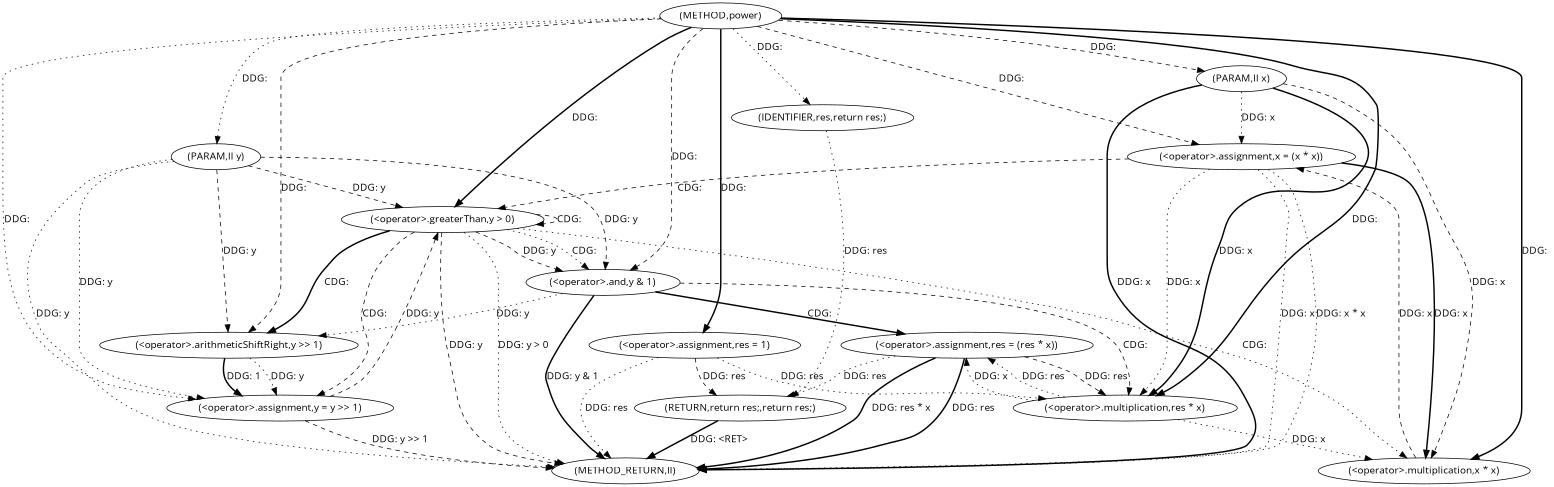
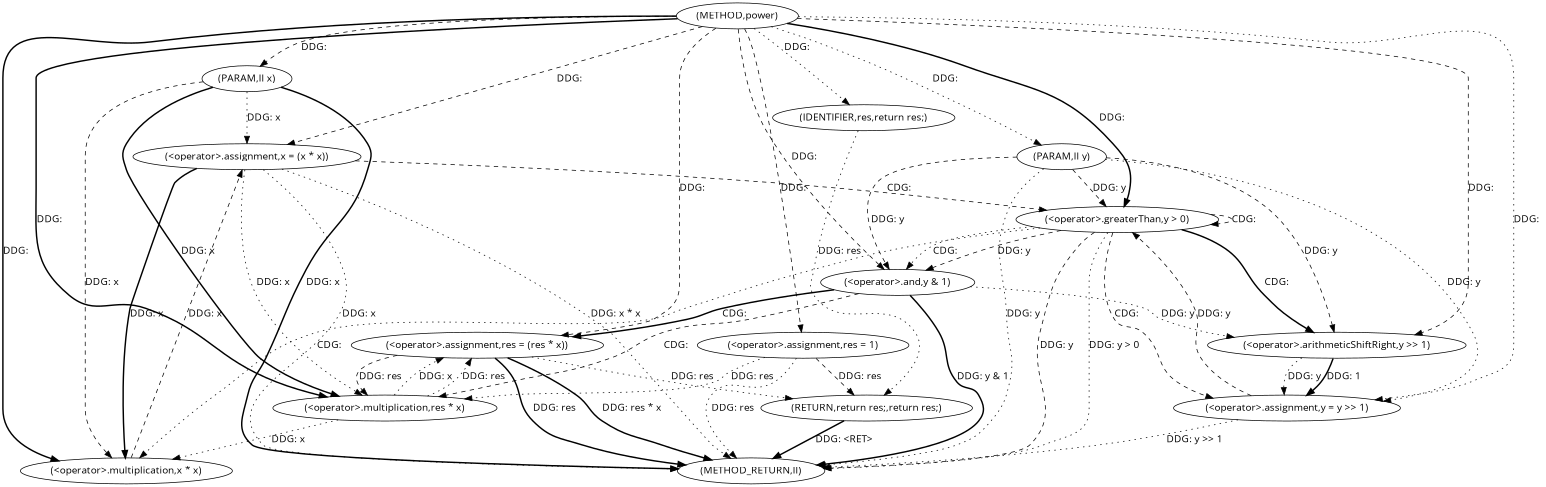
(721, 171) -> (778, 176)
none -> (680, 216)
(411, 453) -> (1035, 452)
